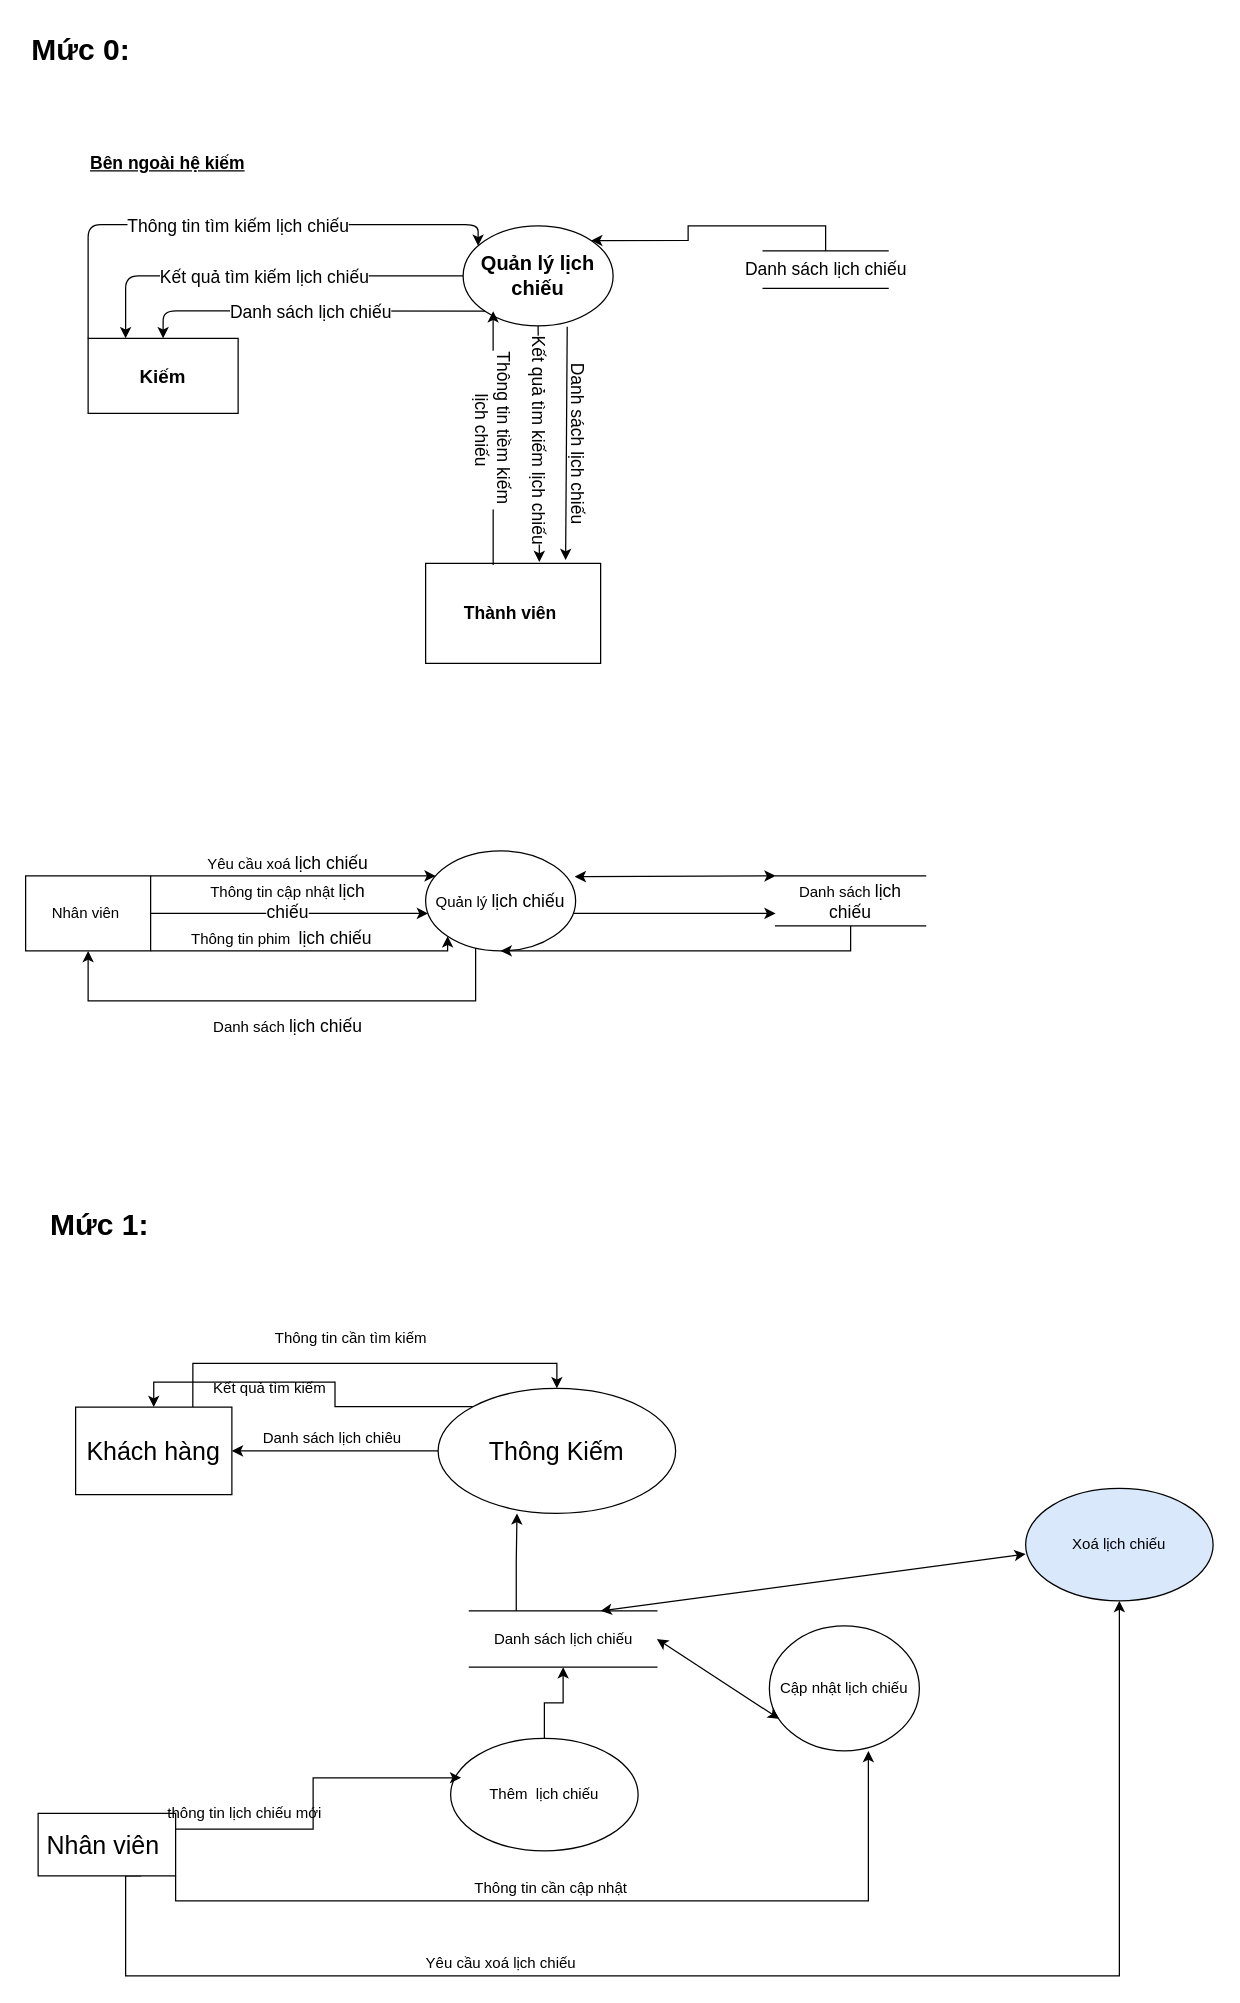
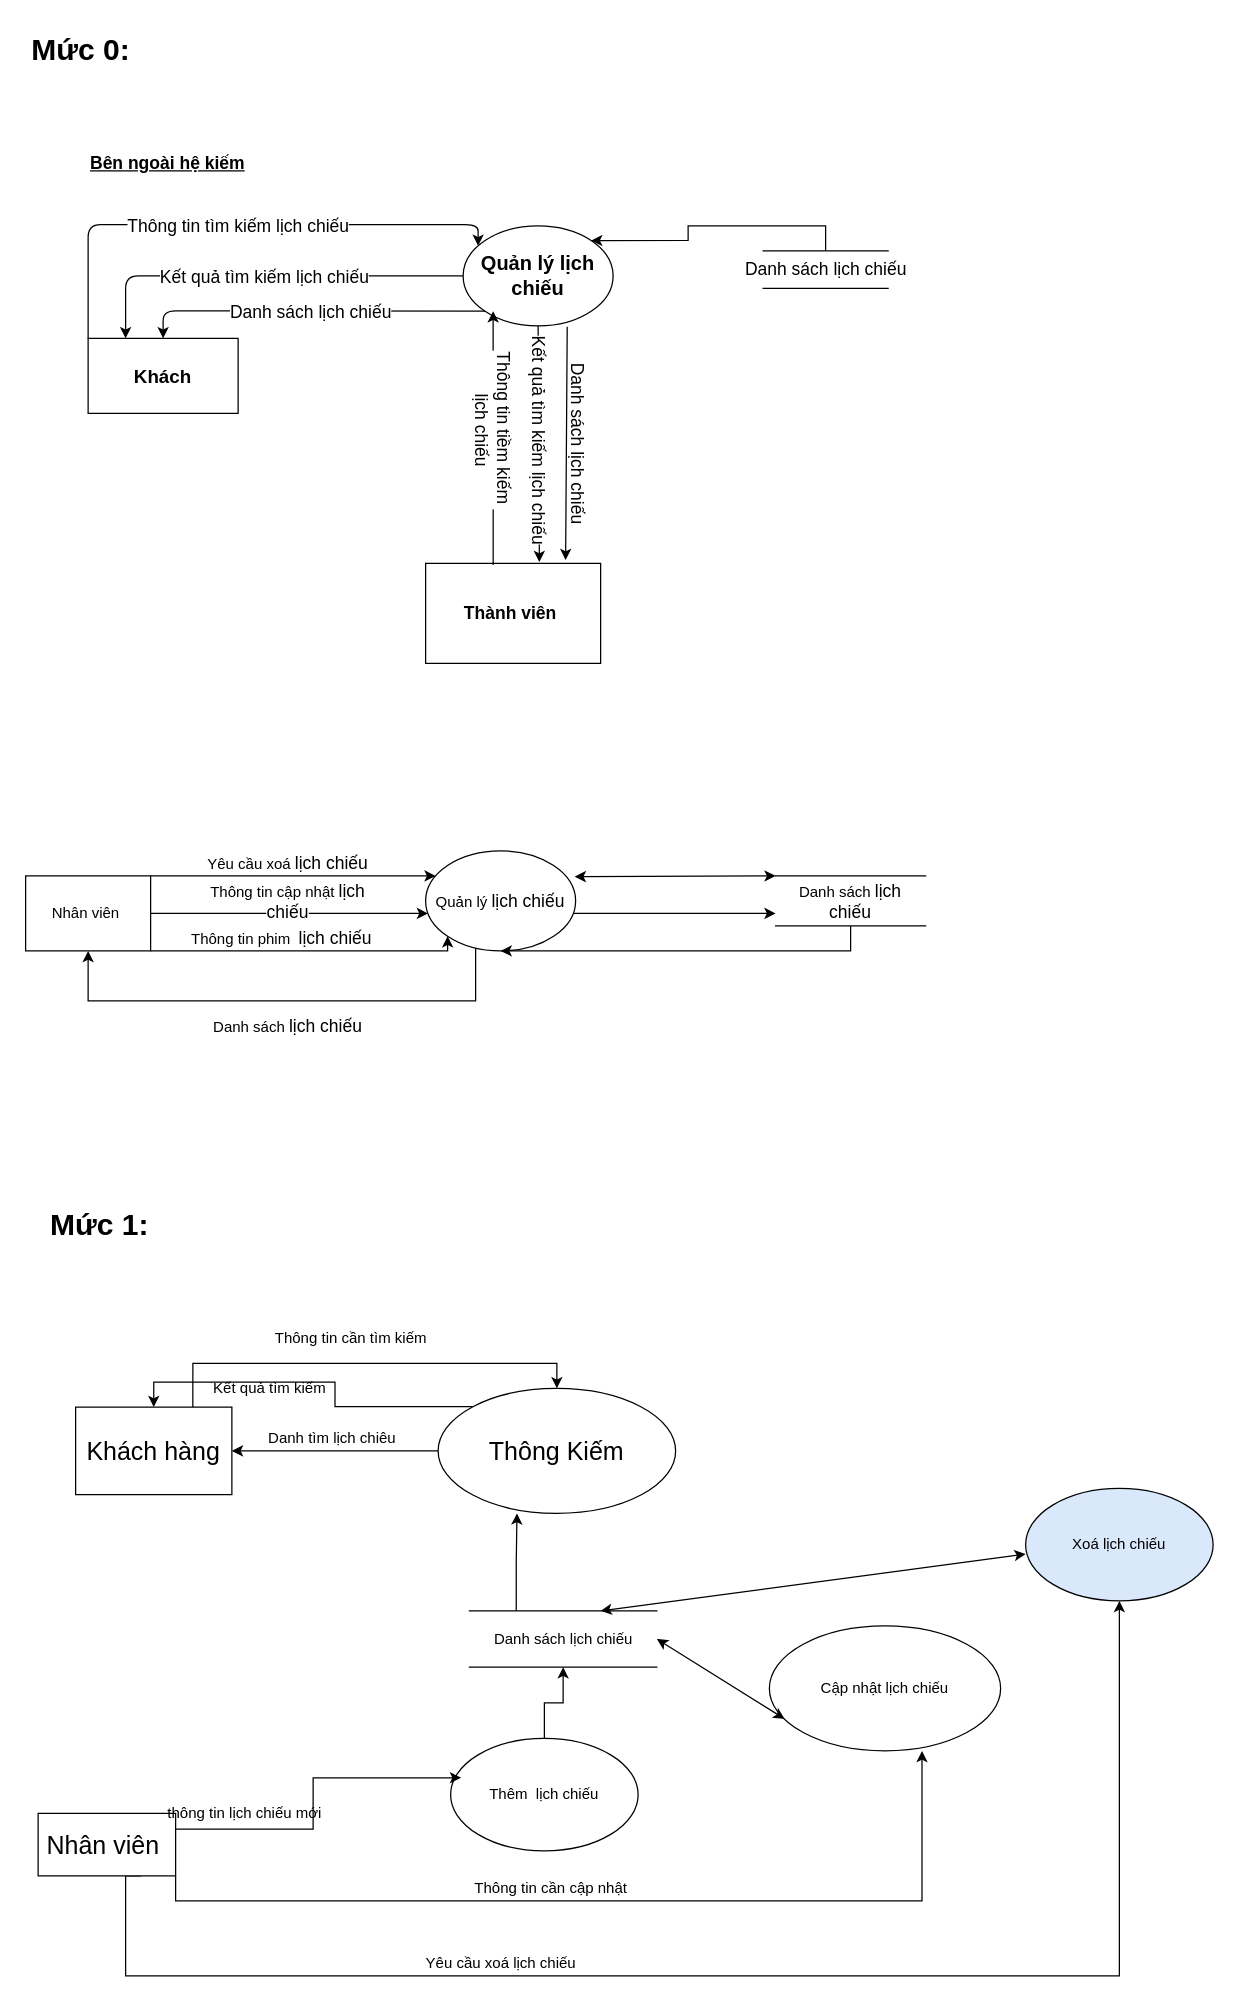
(163, 376) -> (163, 376)
(333, 1438) -> (333, 1438)
(844, 1688) -> (885, 1688)
